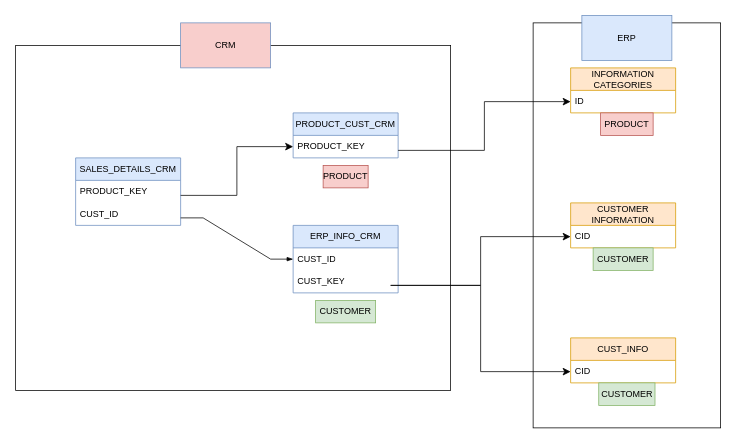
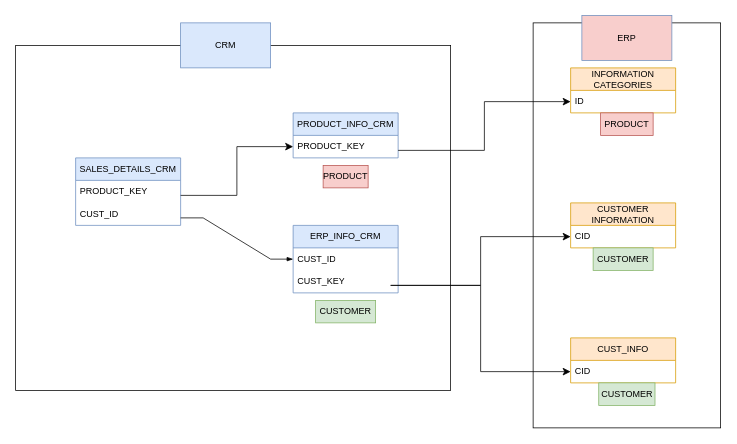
(627, 38) -> (627, 38)
(225, 45) -> (225, 45)
(345, 124) -> (345, 124)
